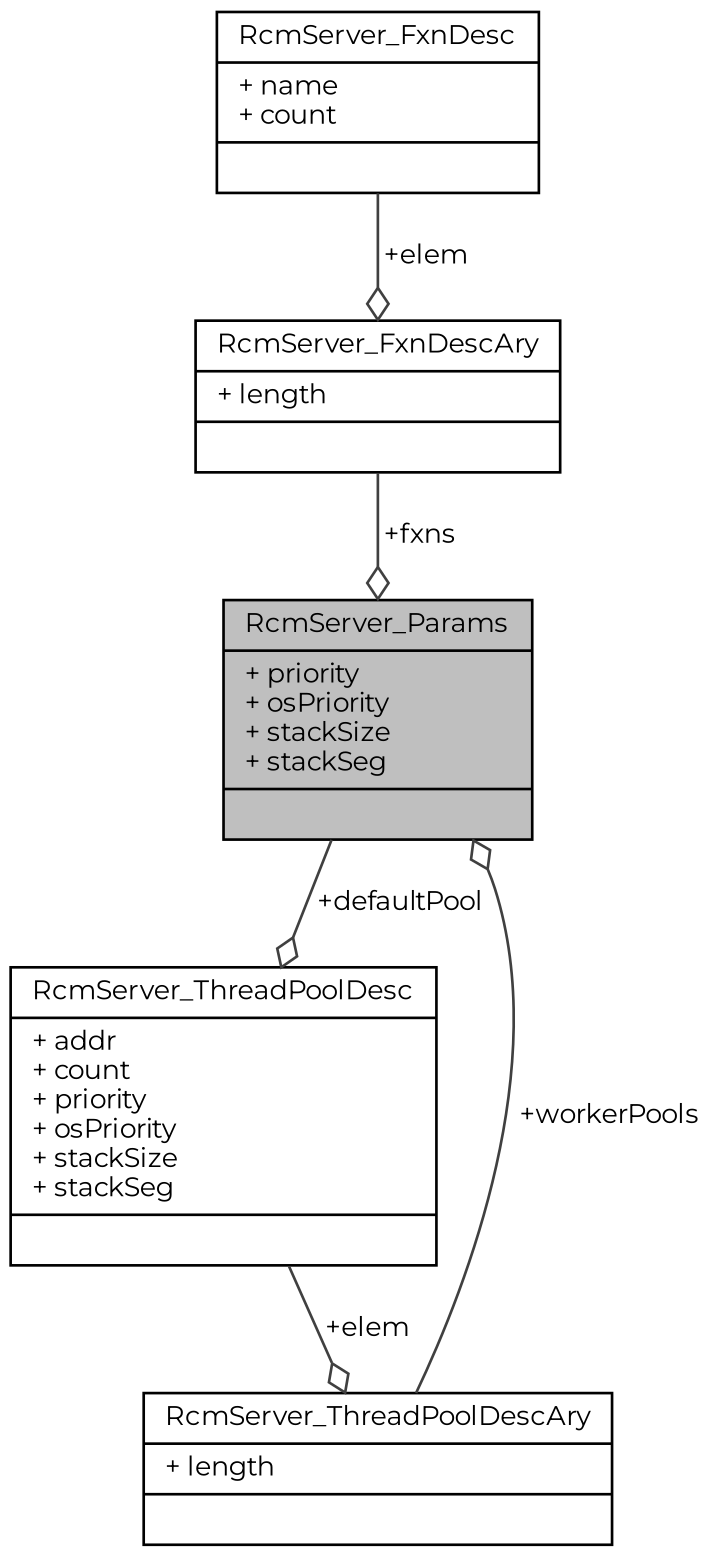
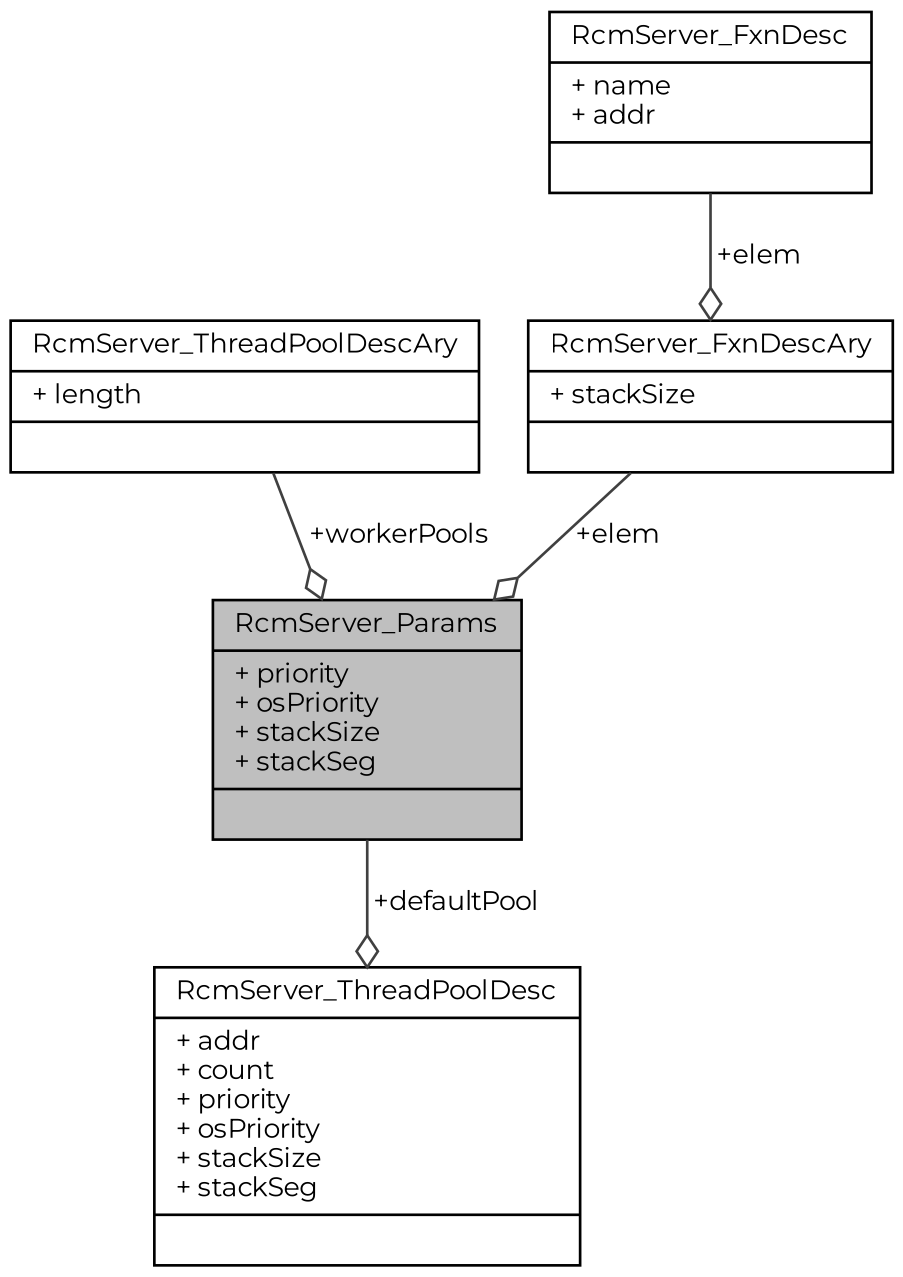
(287, 116) -> (613, 116)
(273, 395) -> (623, 395)
(418, 536) -> (615, 536)
(310, 1314) -> none
